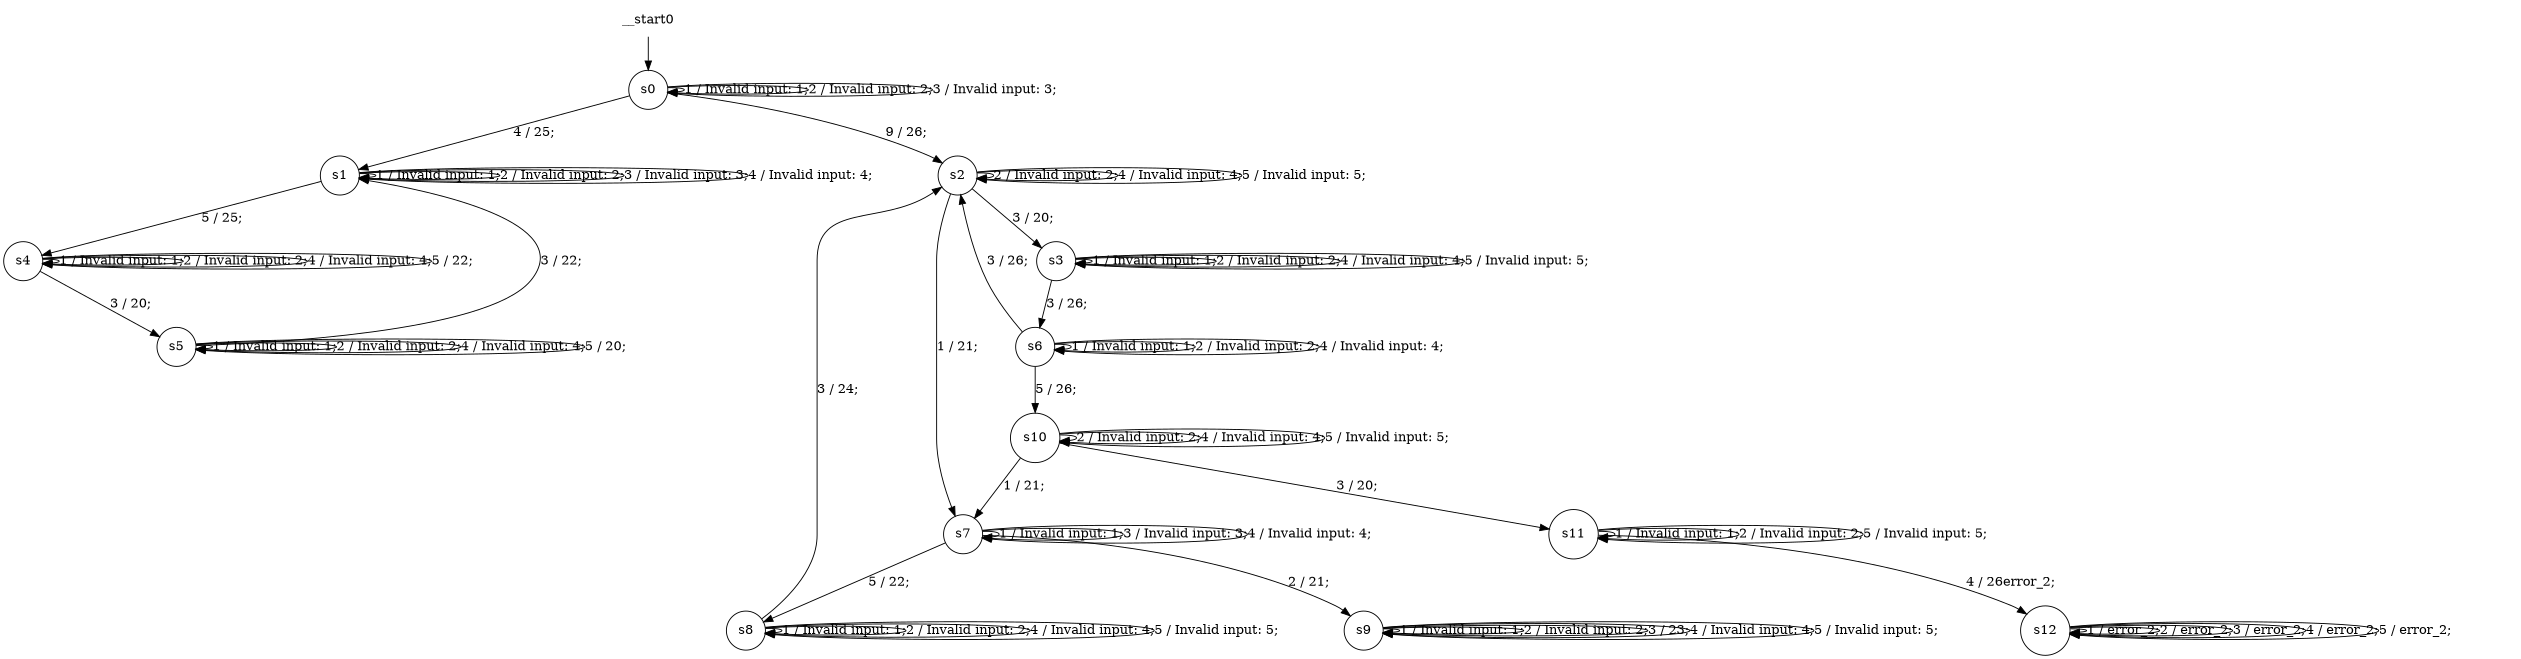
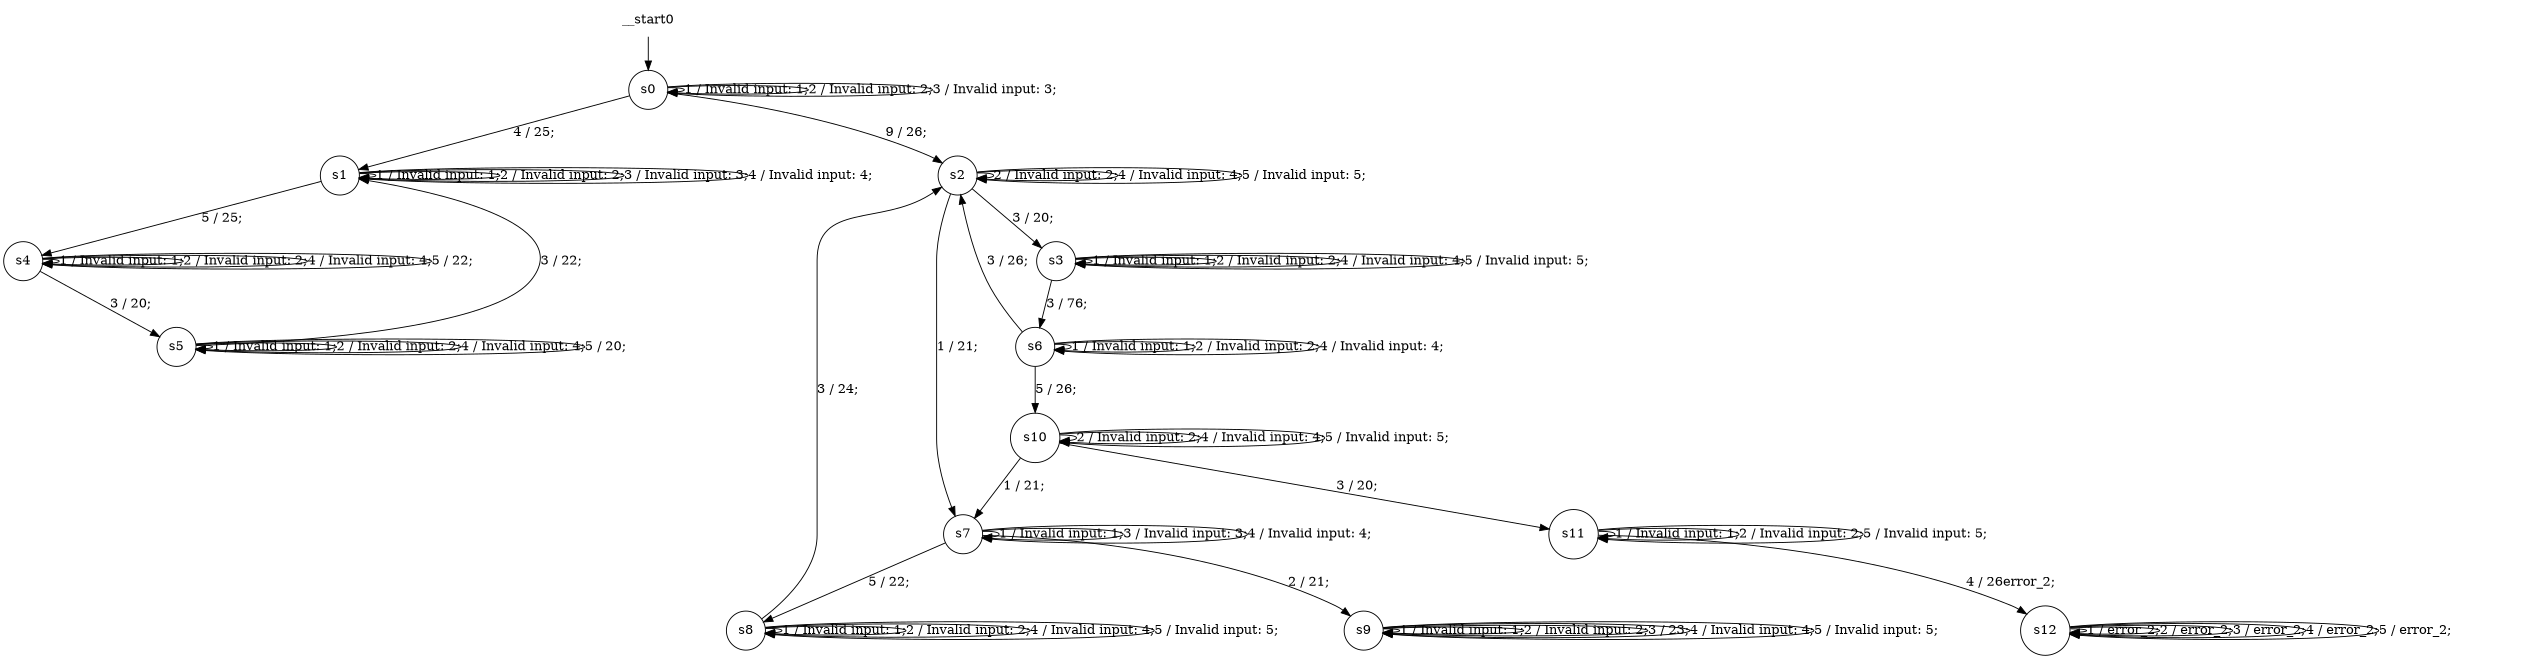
(1067, 304) -> (1067, 304)
